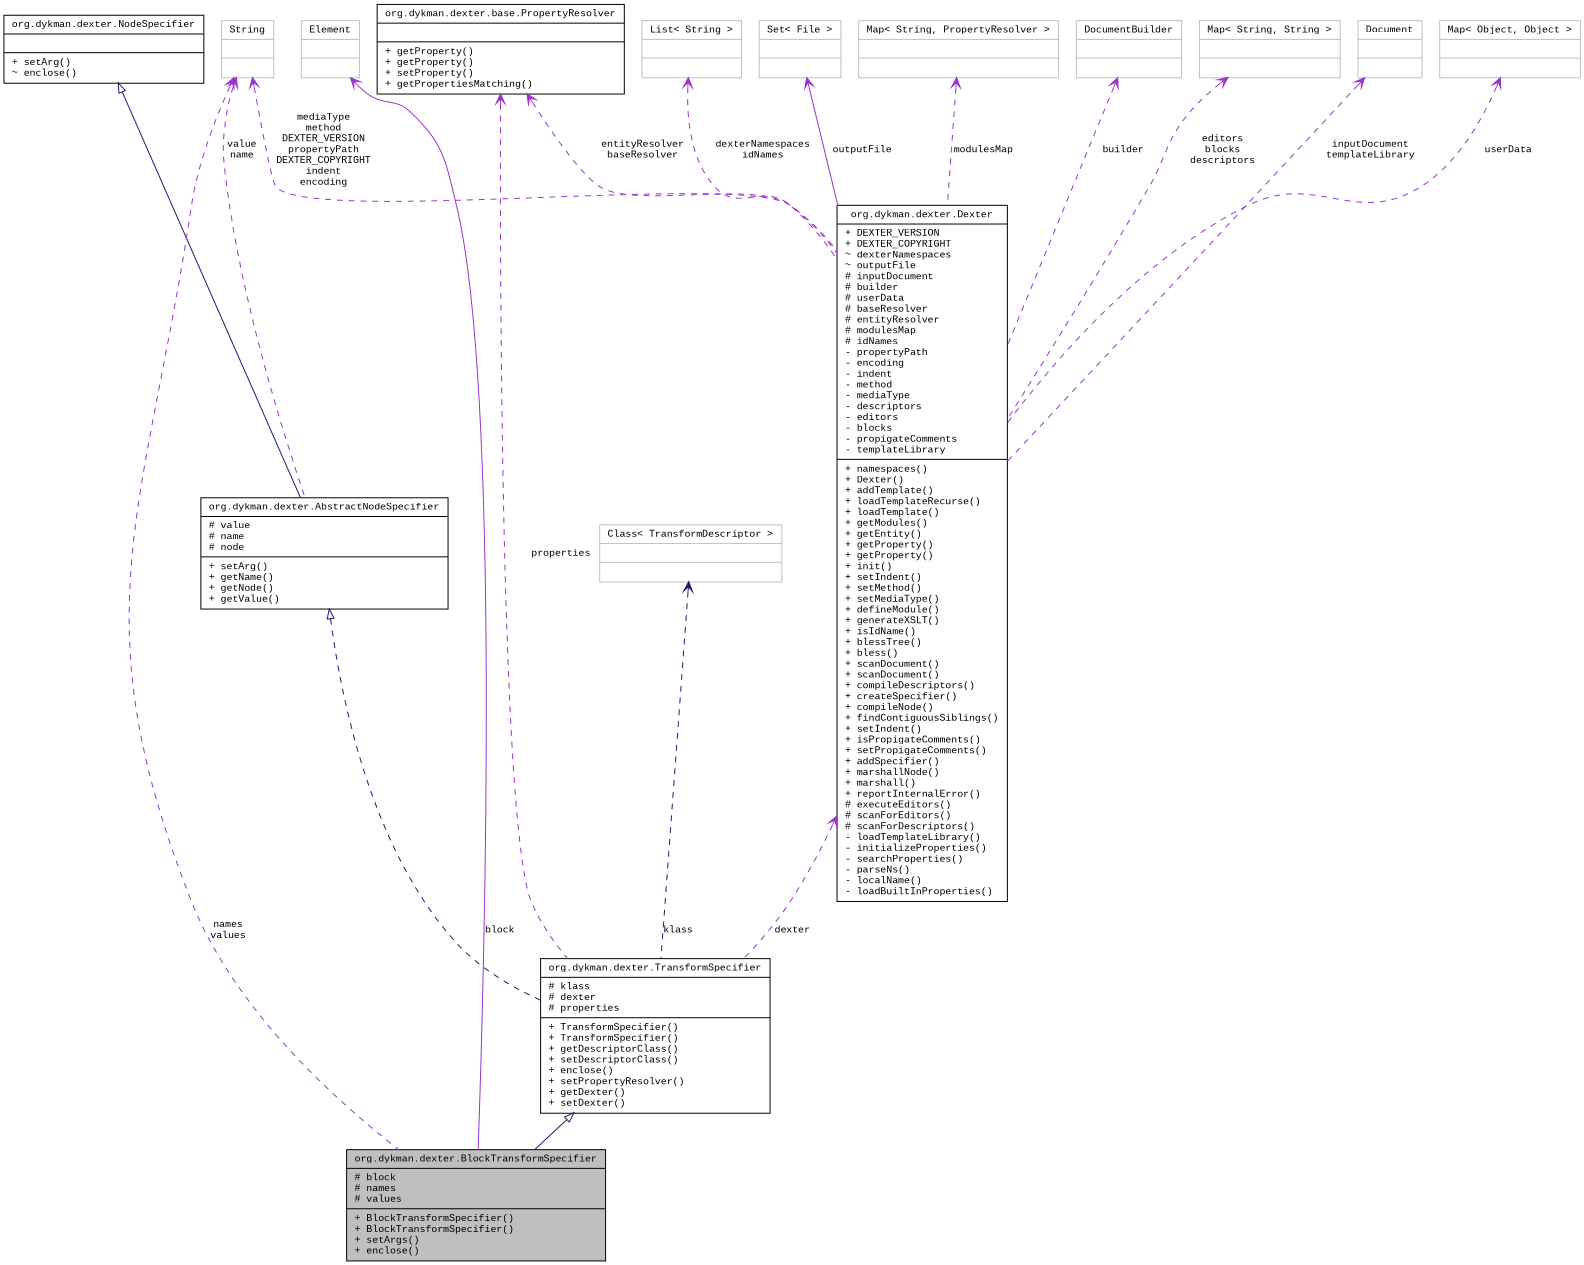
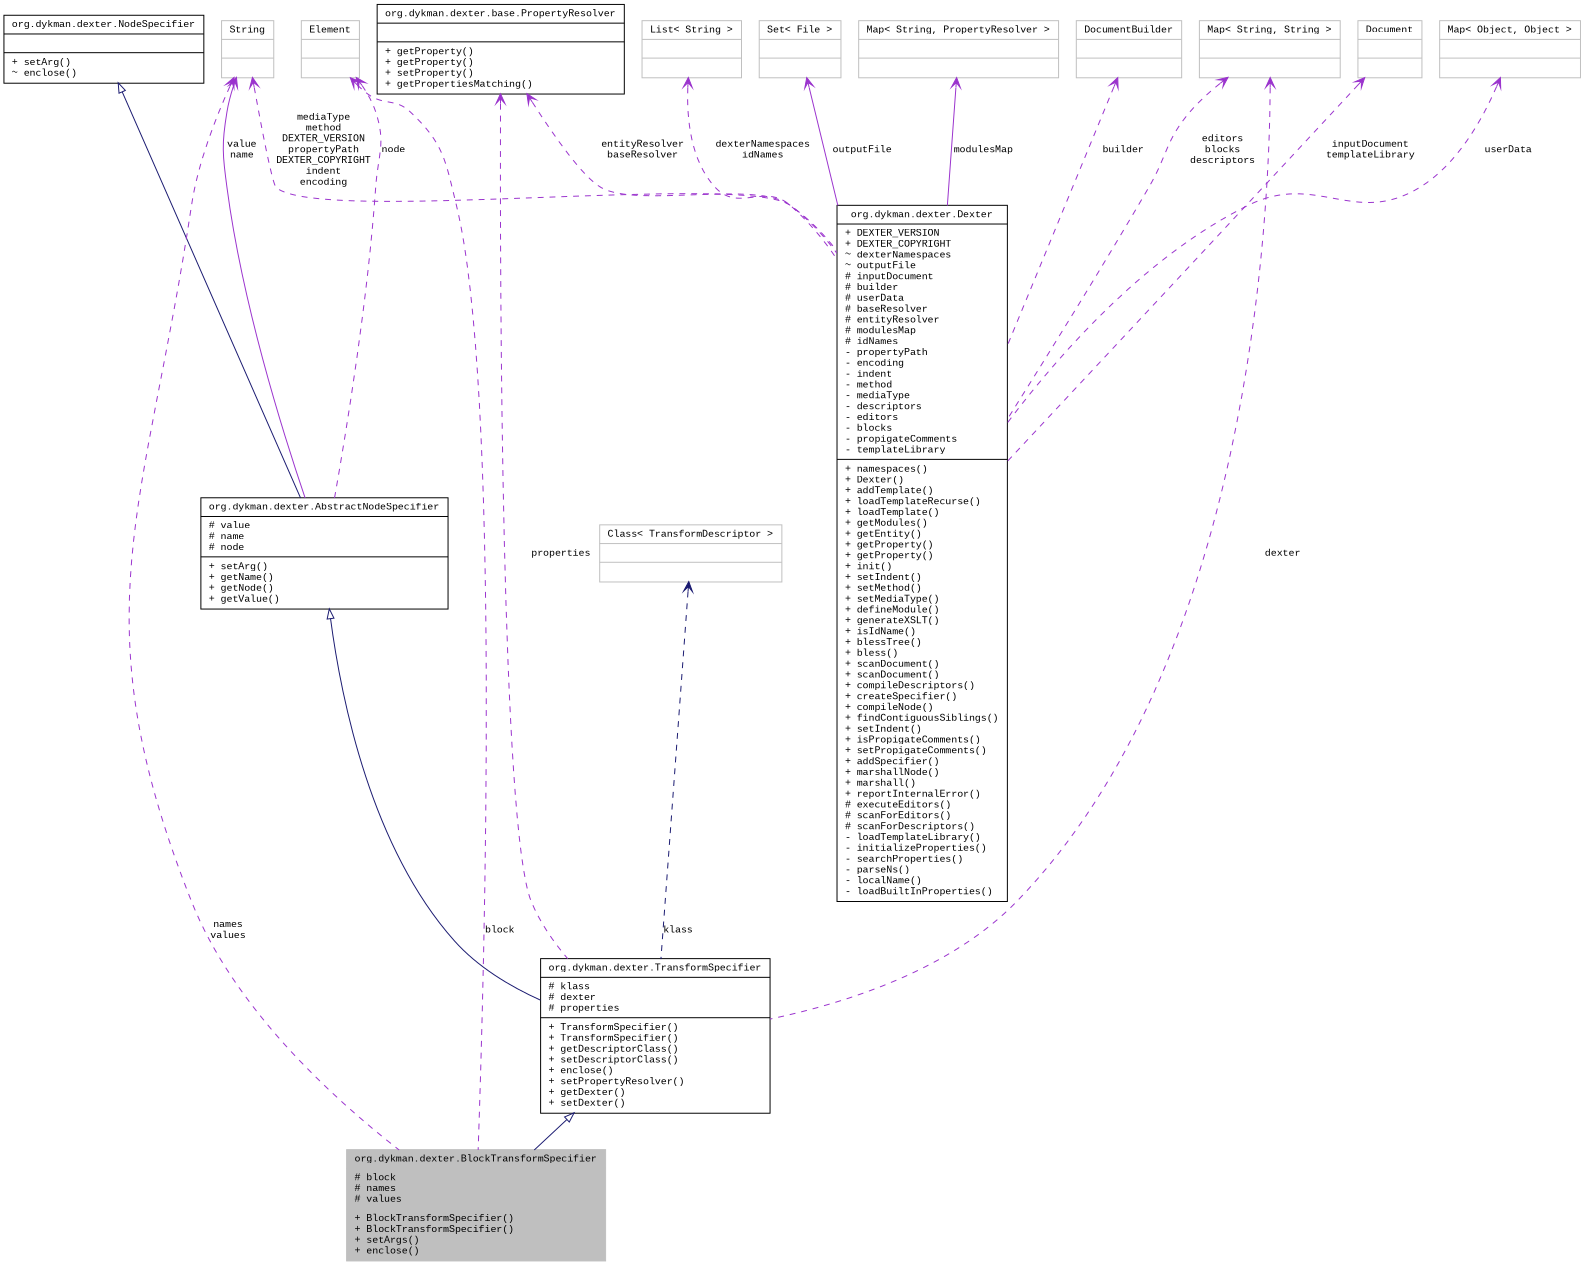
(952, 147) -> (952, 147)
none -> (366, 291)
(247, 295) -> (247, 295)
(485, 593) -> (485, 593)
(390, 838) -> (390, 838)
(794, 896) -> (1170, 649)
(476, 1205) -> (476, 1205)
